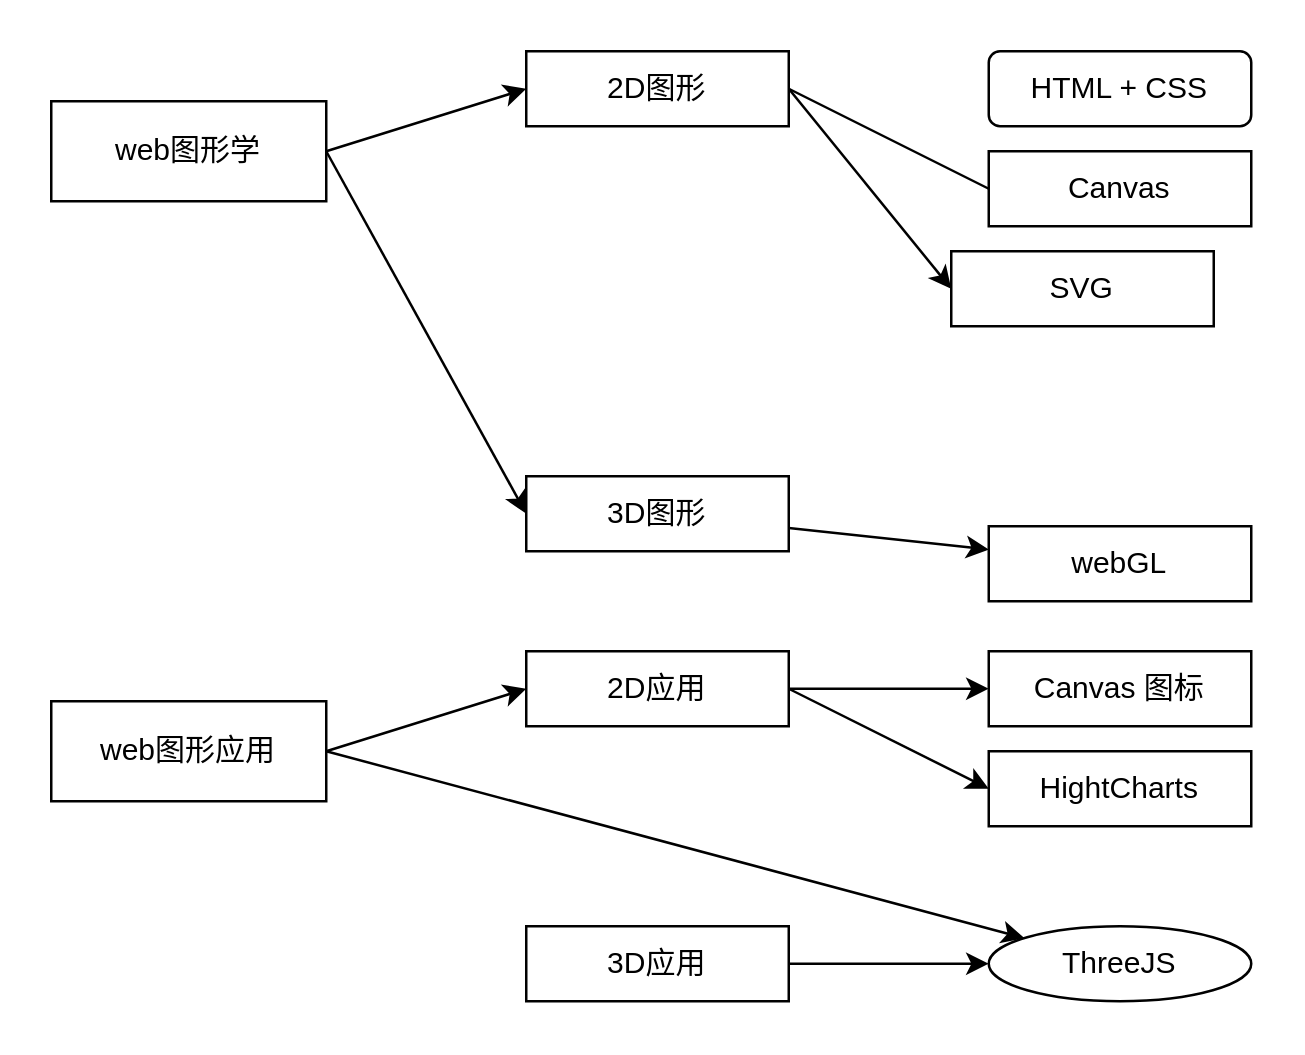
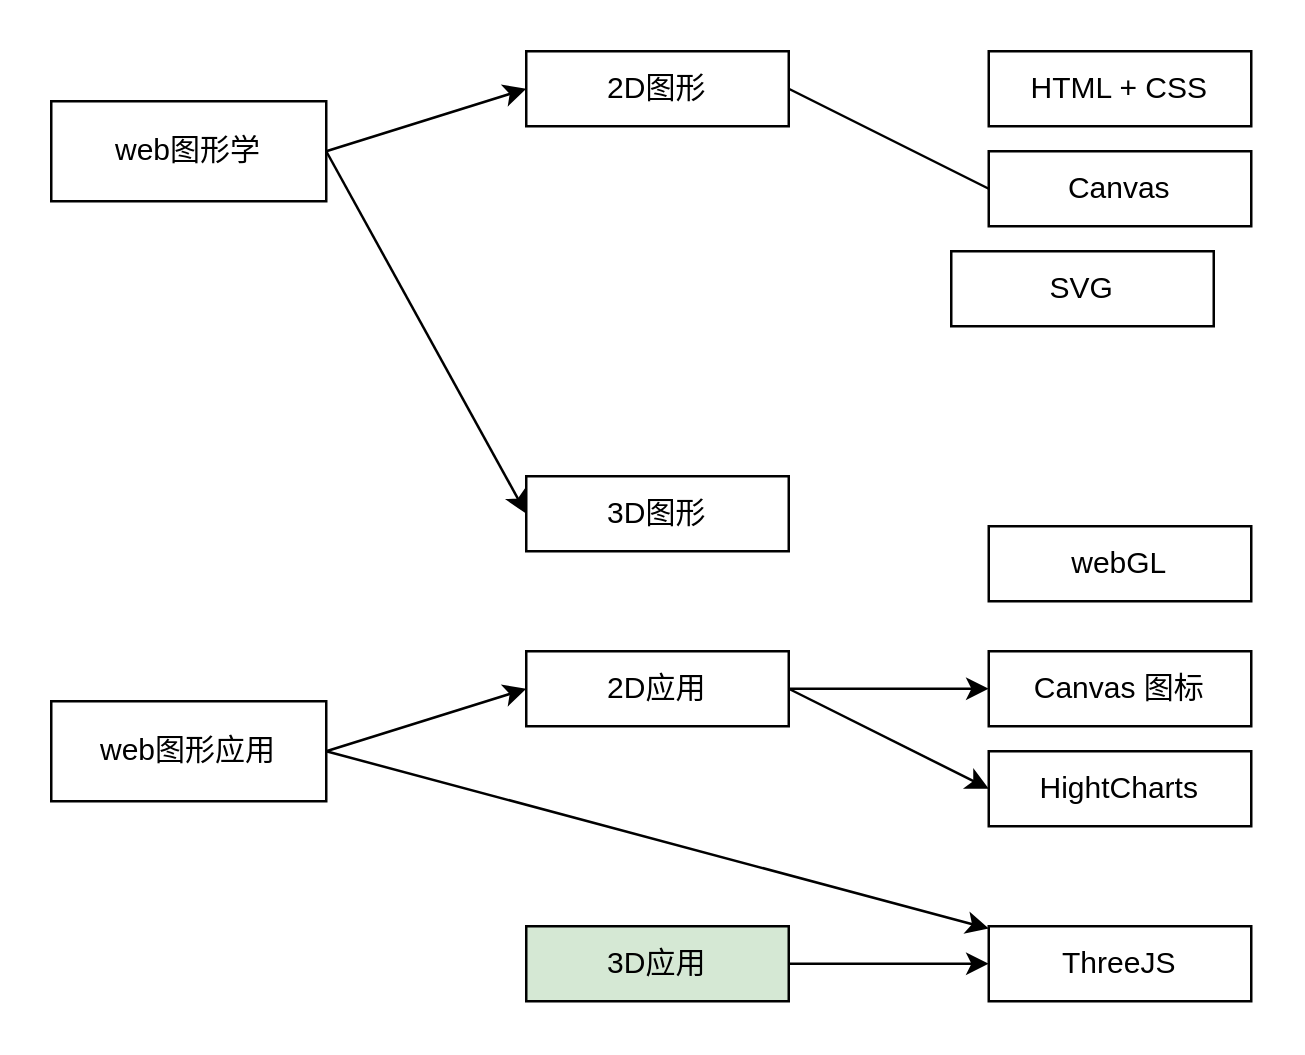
(1120, 89) -> (1120, 89)
(868, 186) -> none
(880, 538) -> none
(658, 964) -> (658, 964)
(1120, 964) -> (1120, 964)
